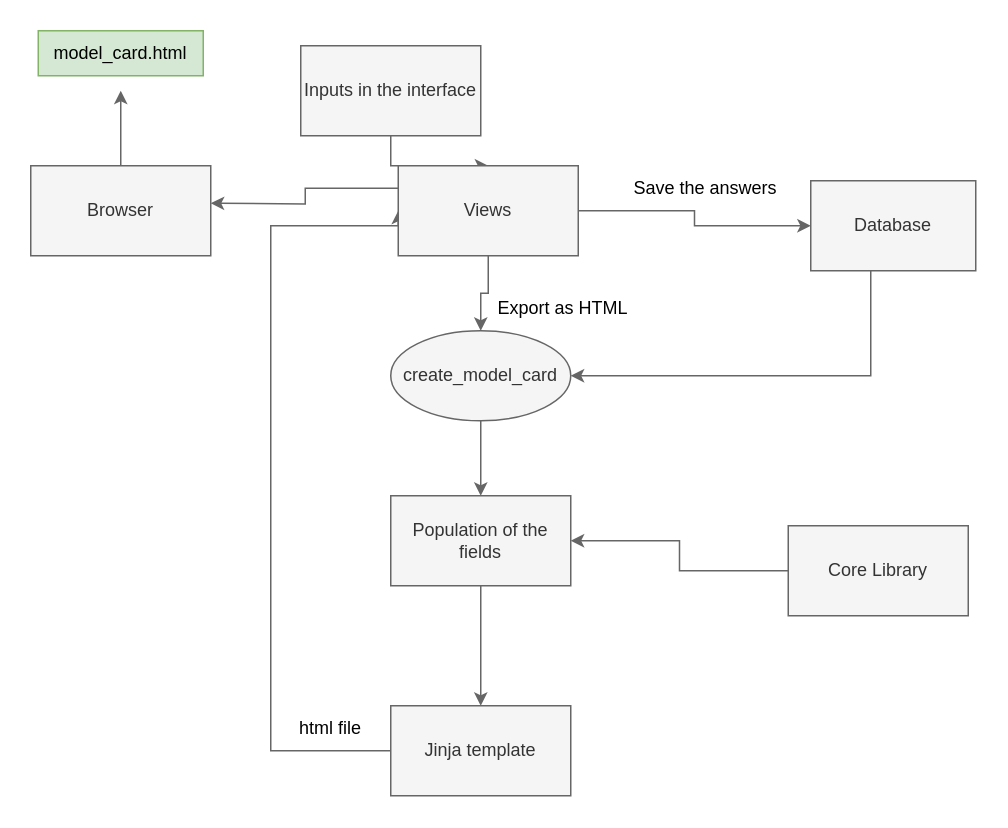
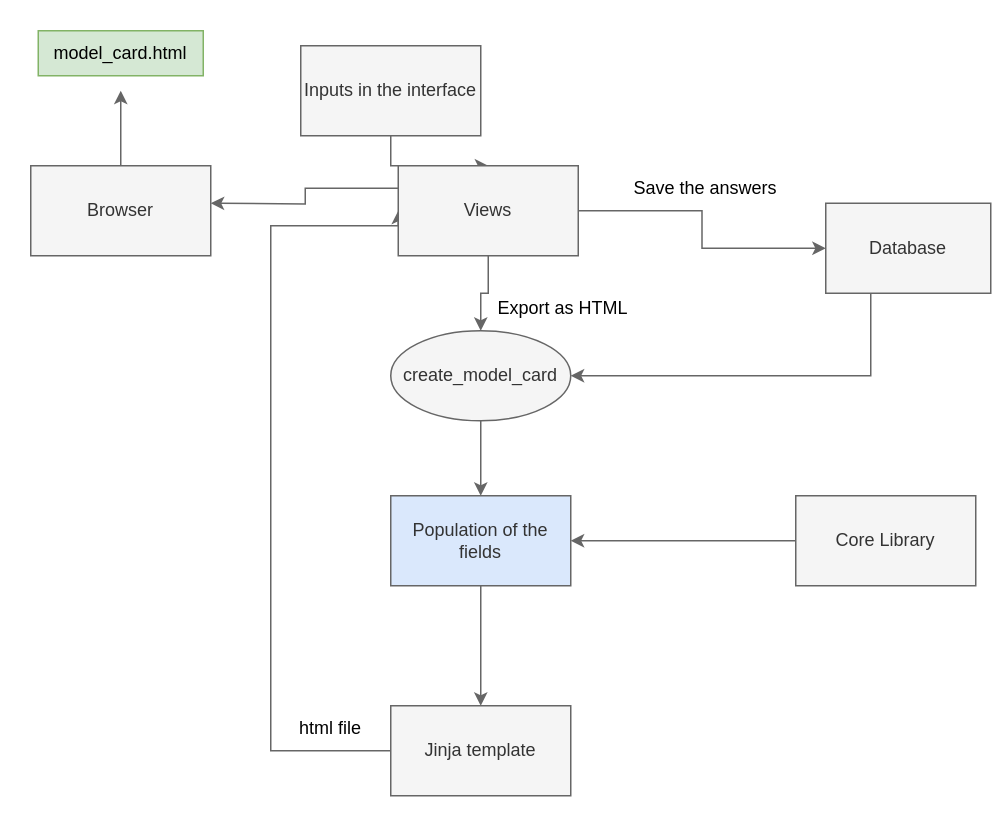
(893, 226) -> (908, 248)
(481, 541) -> (481, 541)
(878, 571) -> (886, 541)
